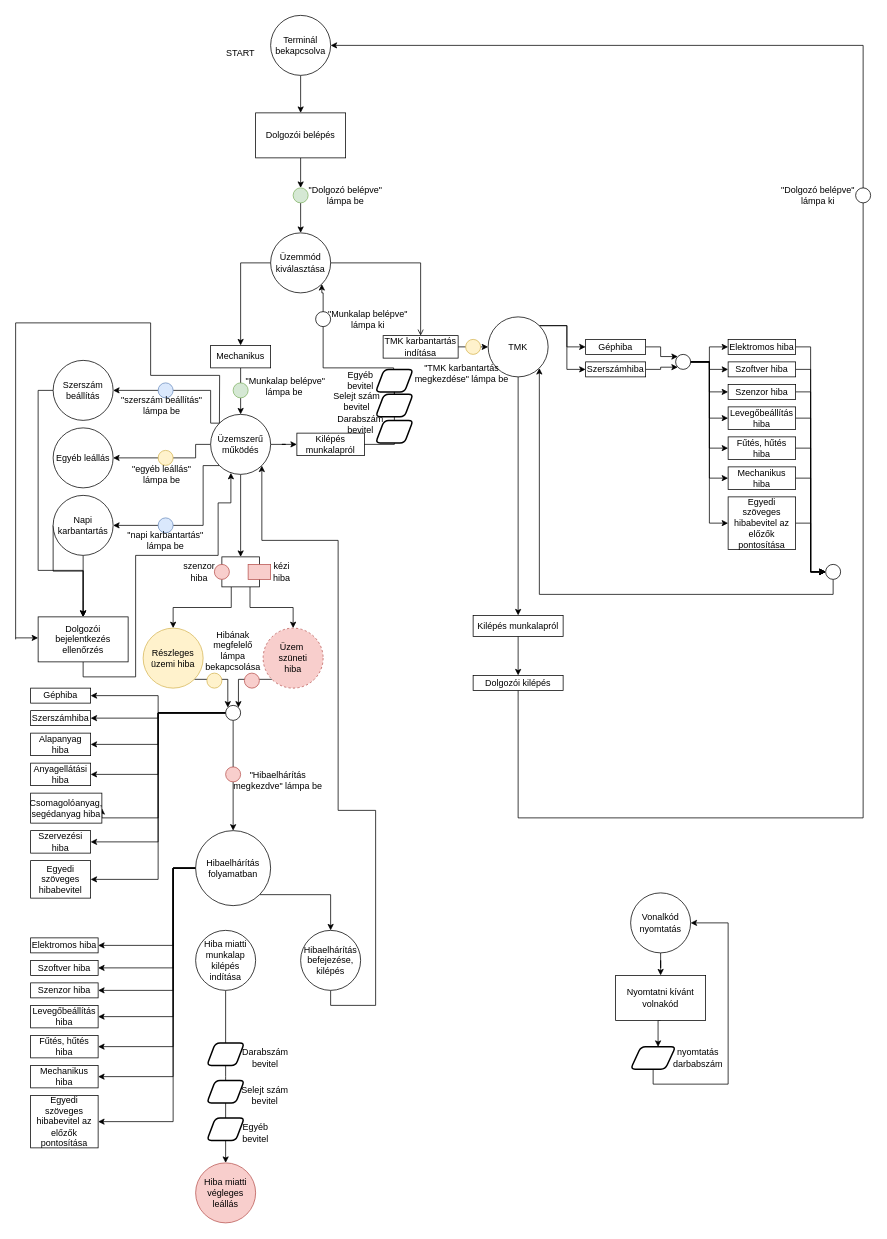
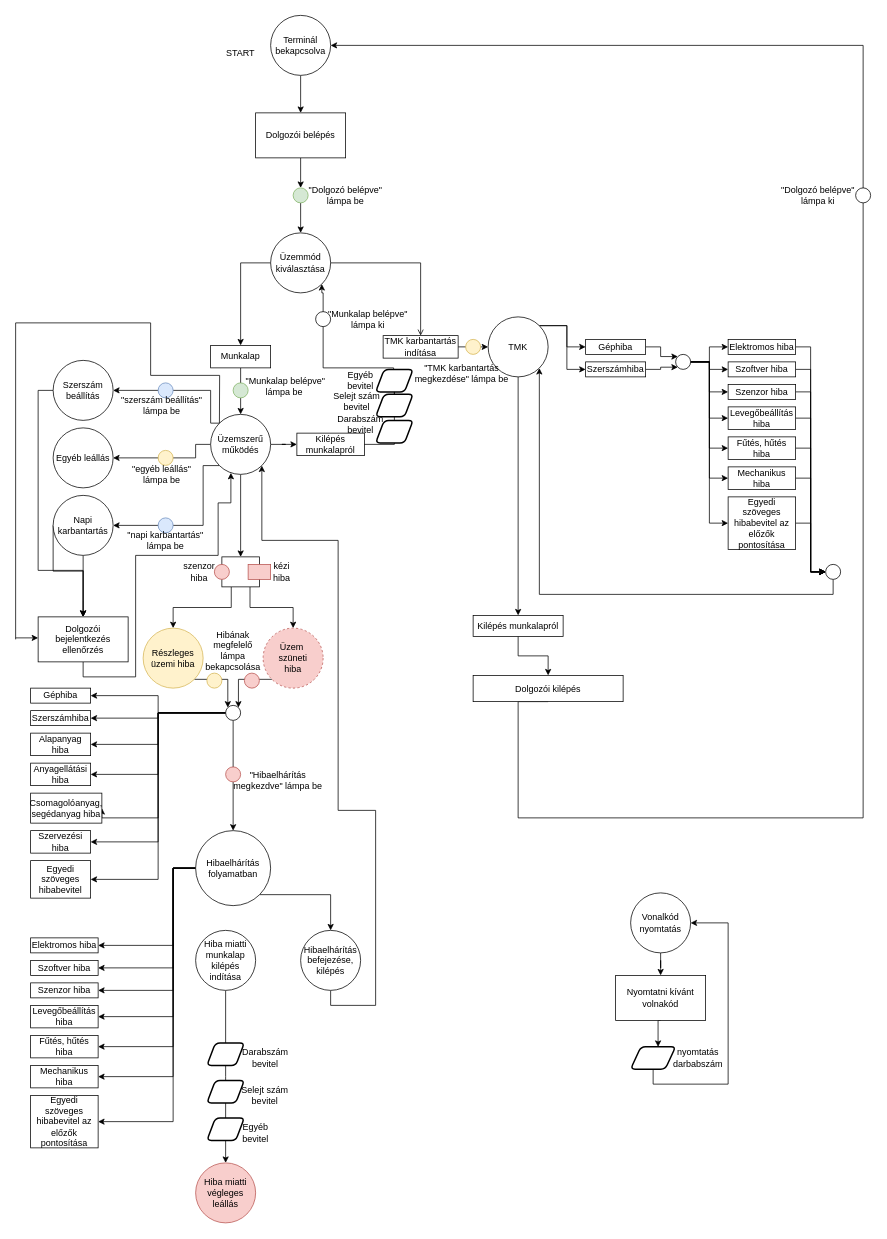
(240, 357) -> (240, 357)
(518, 683) -> (548, 689)
